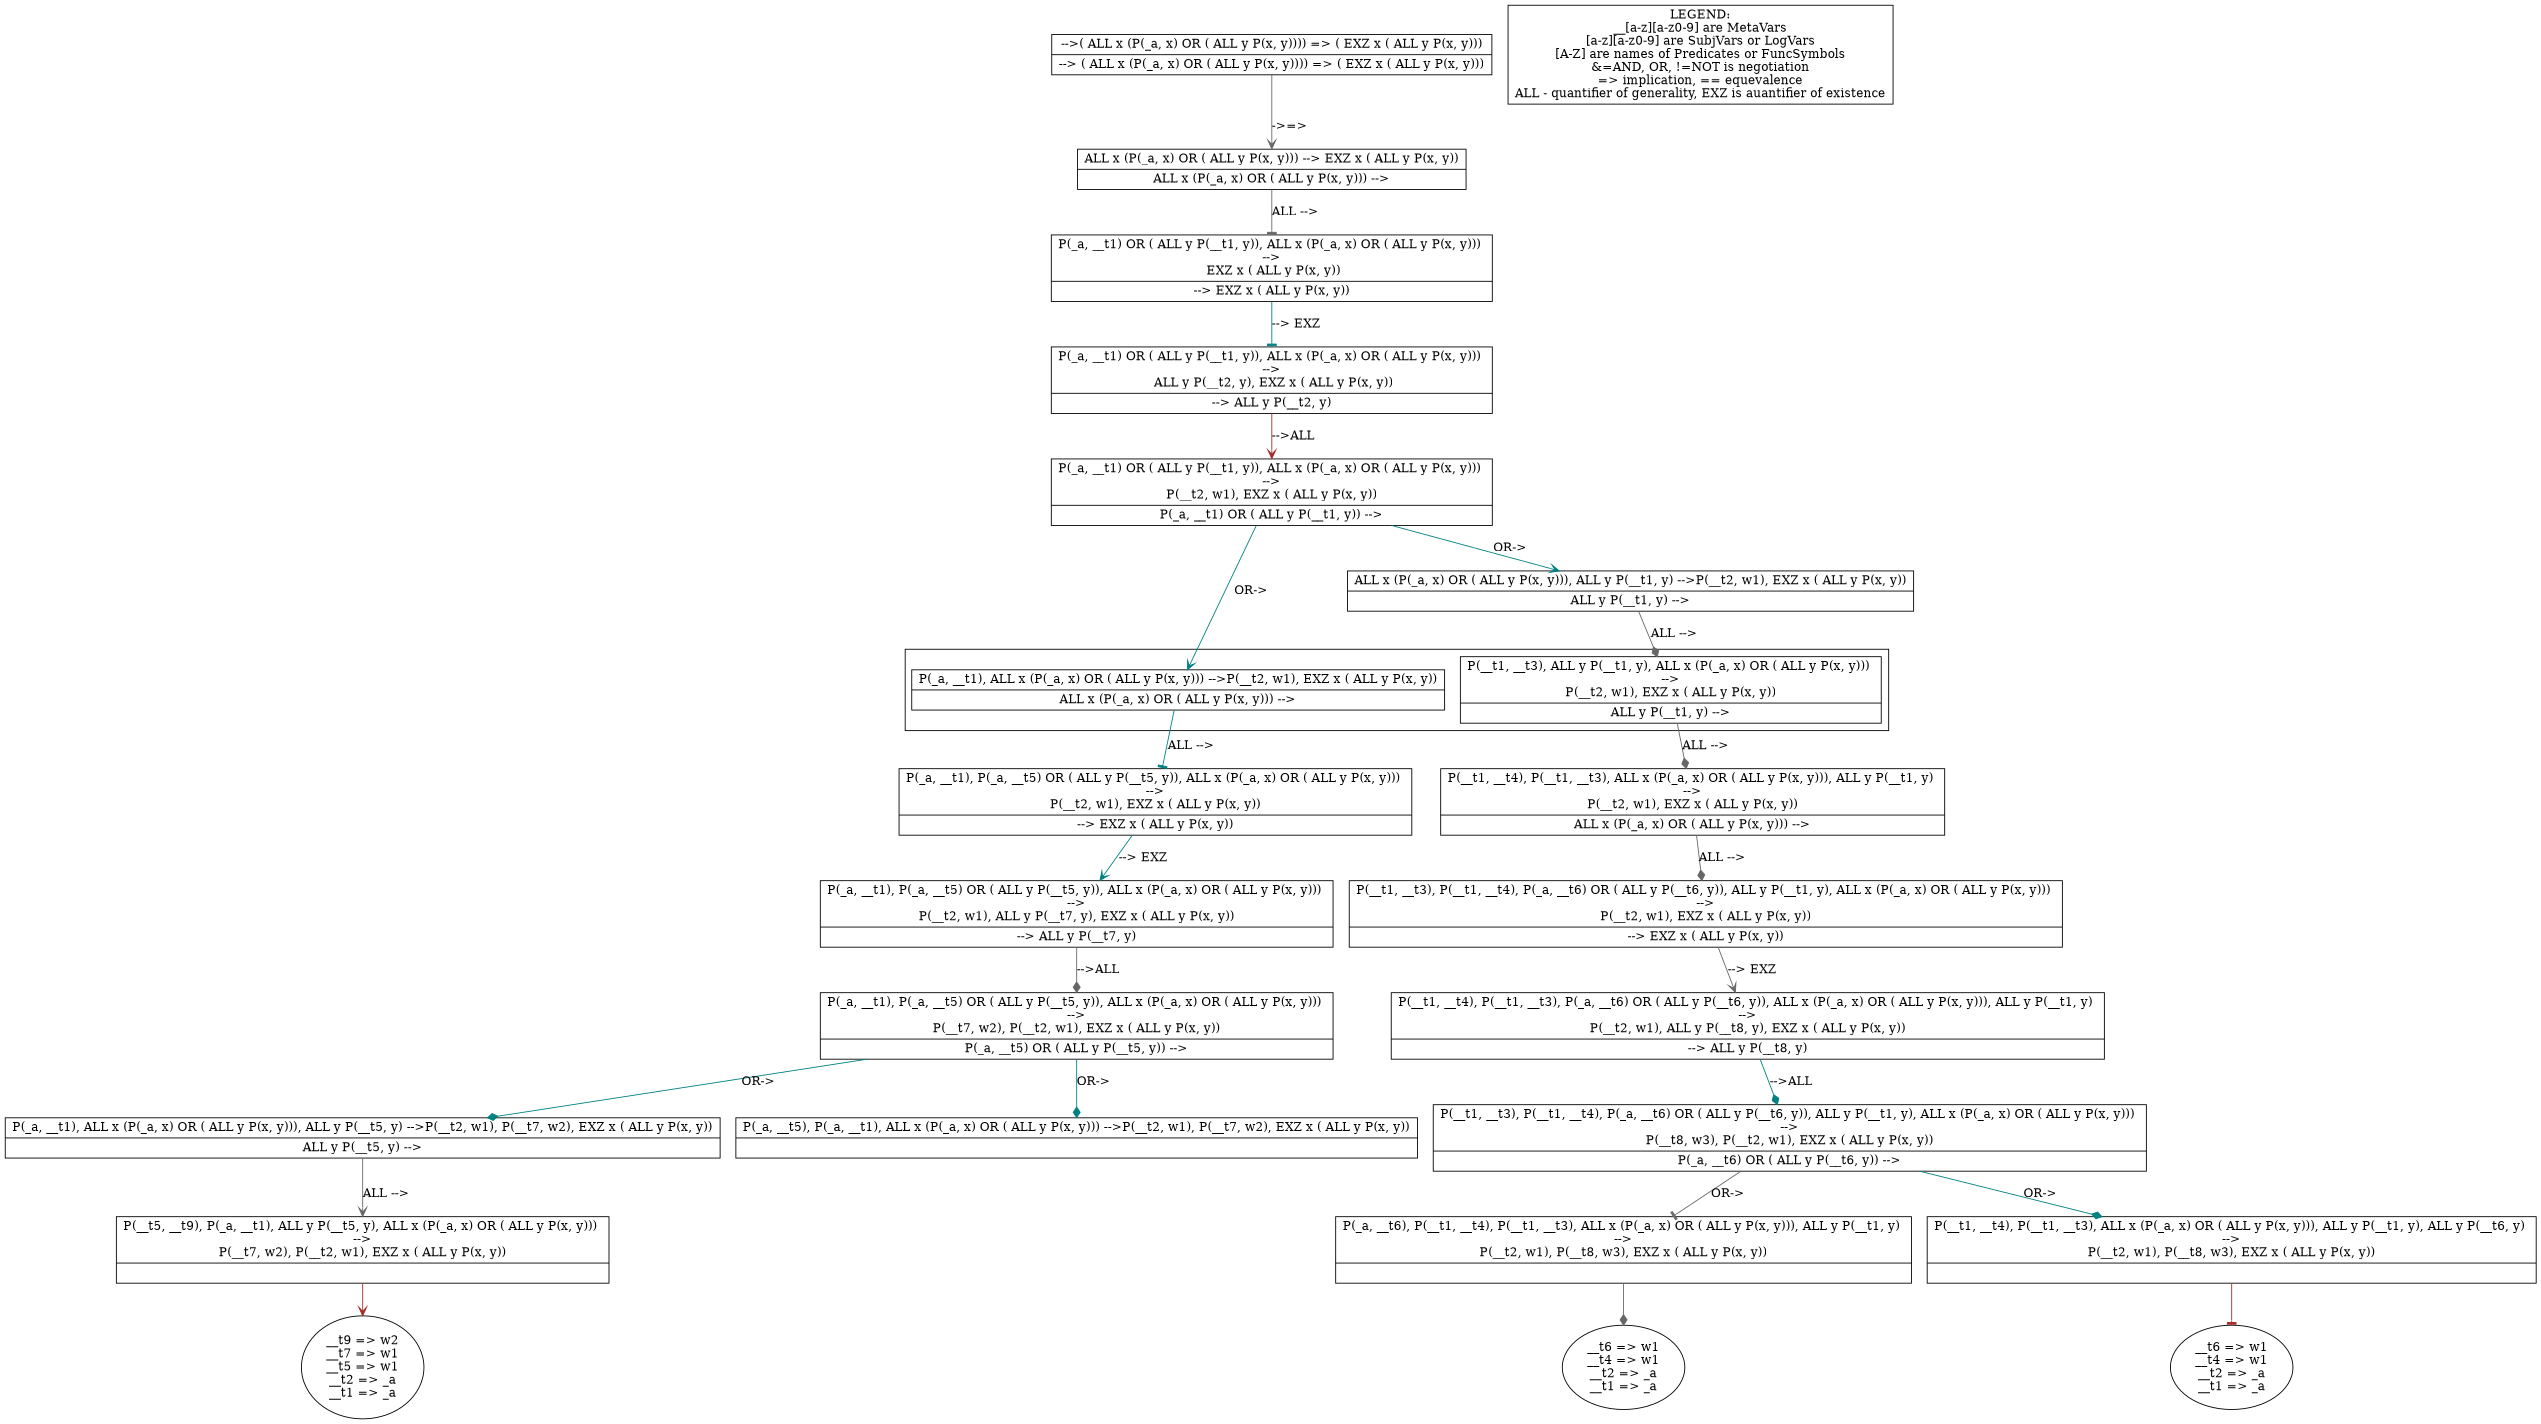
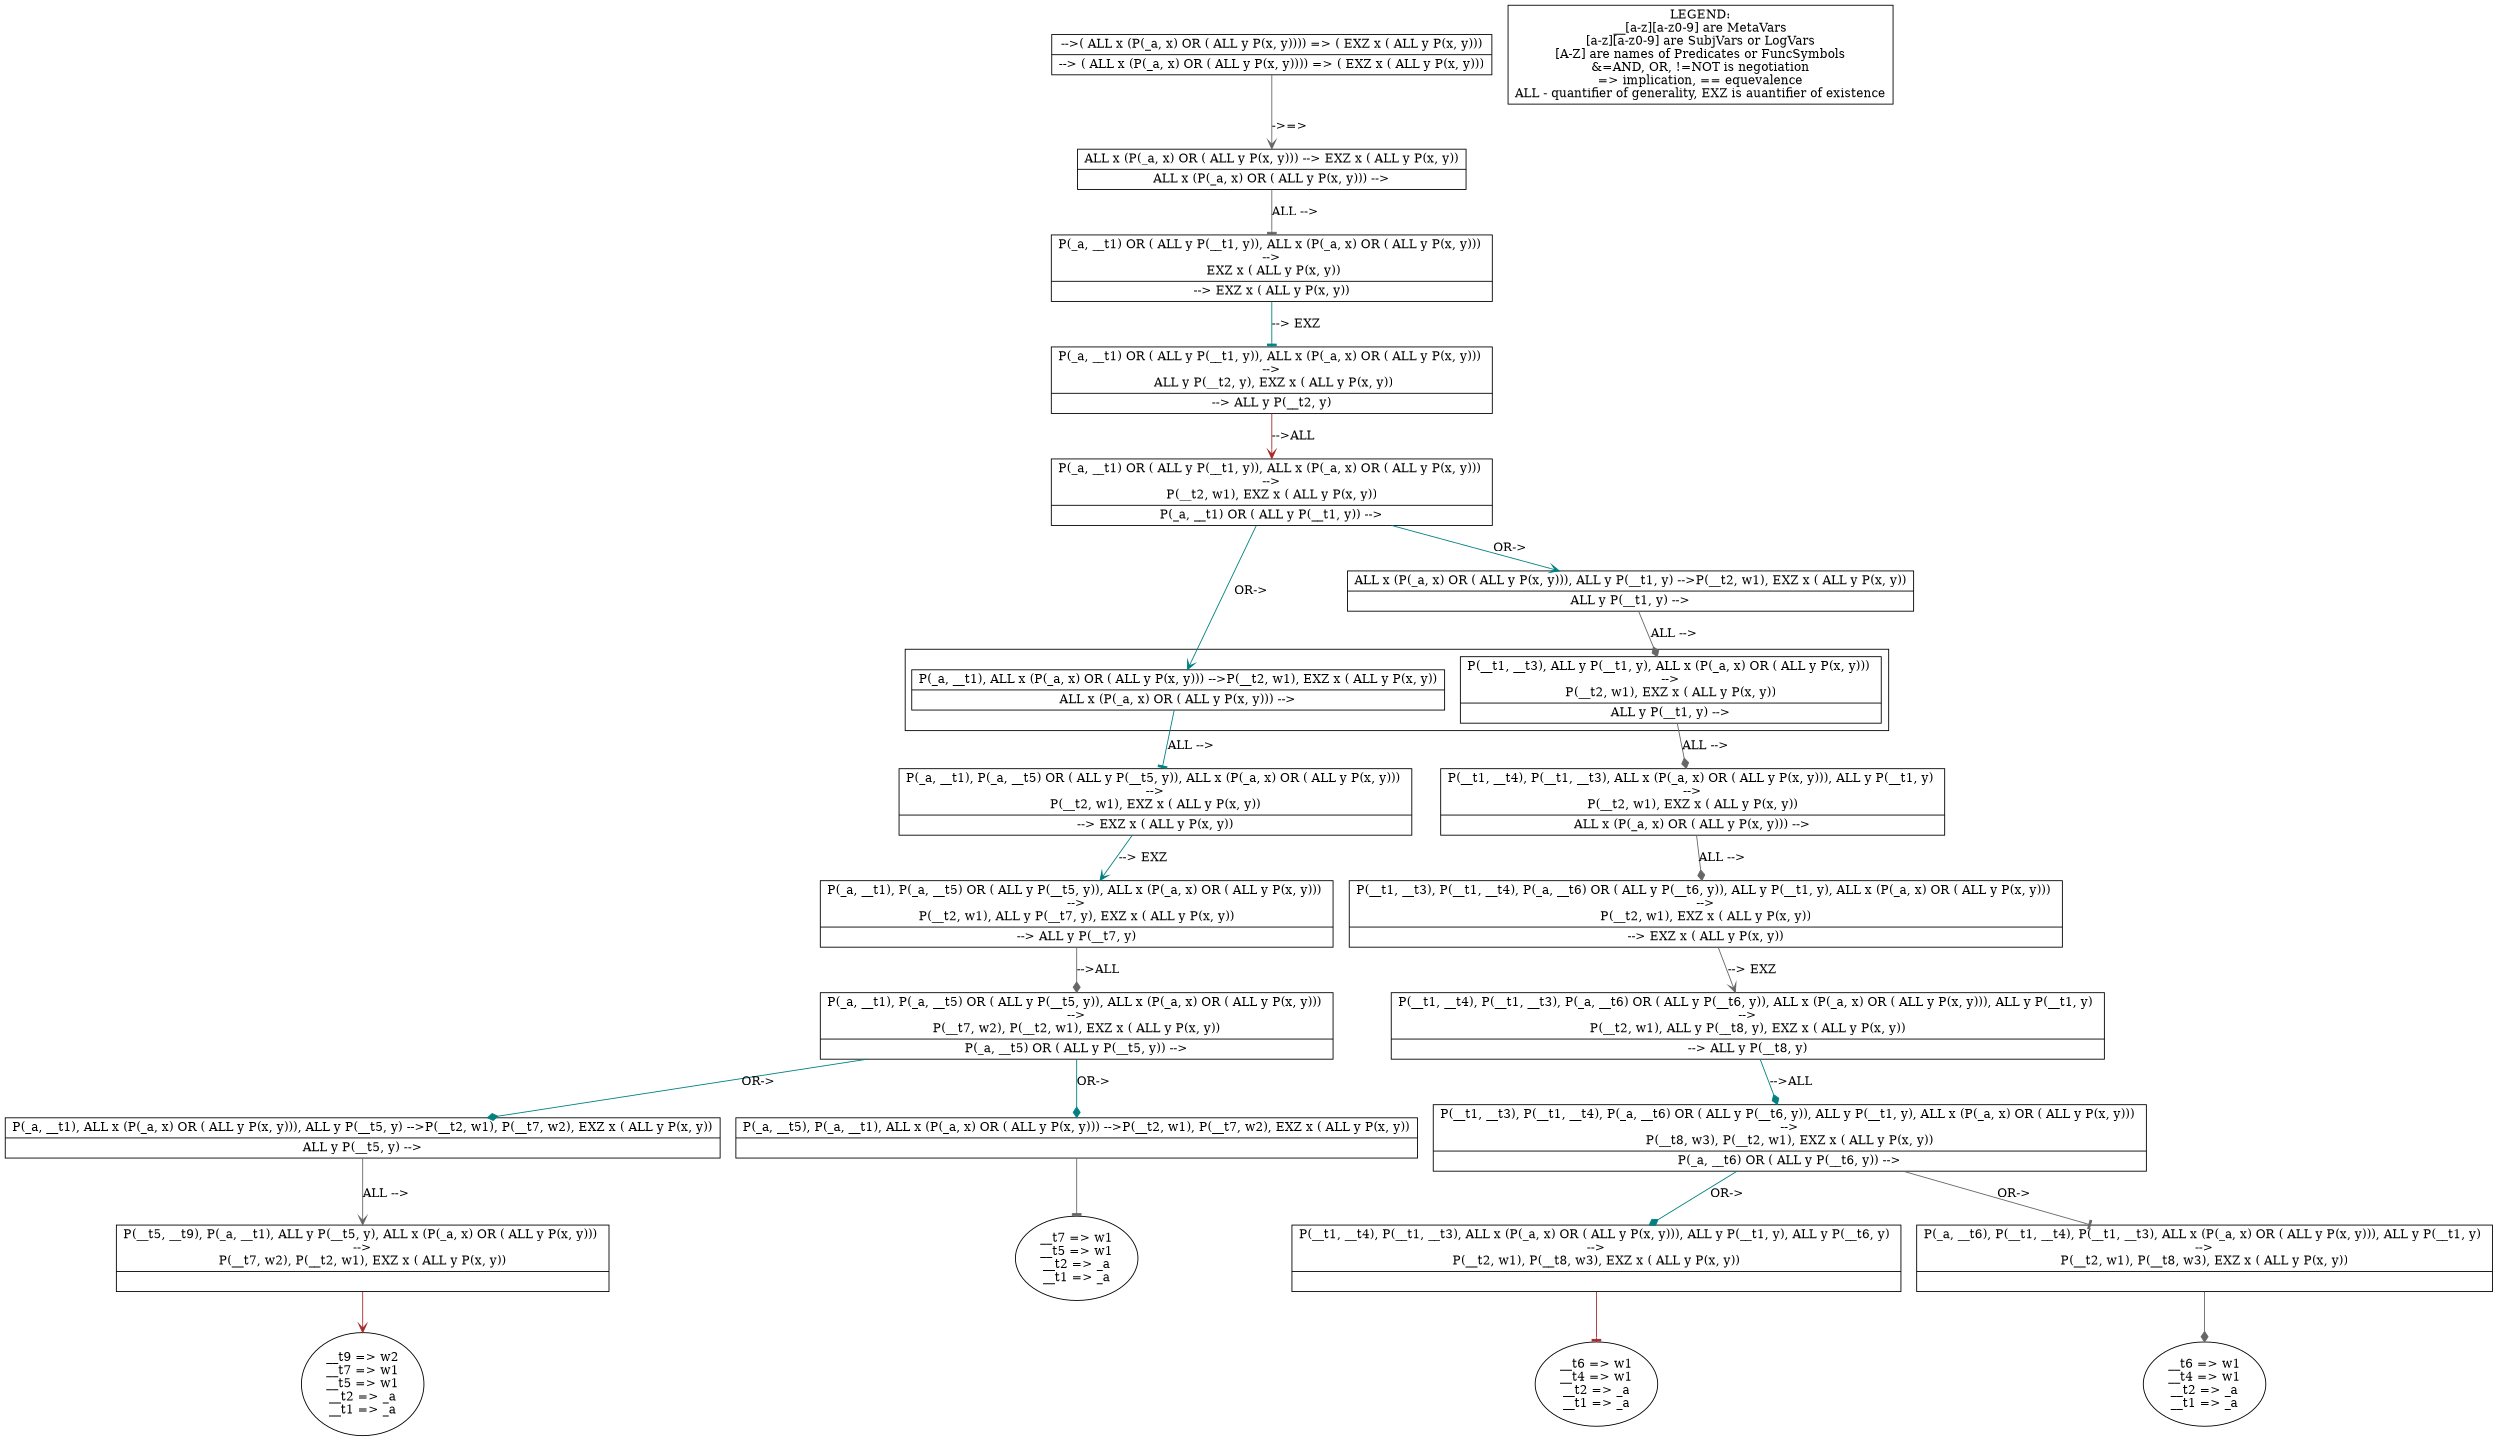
none -> (1077, 1258)
